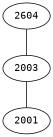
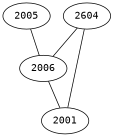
none -> (27, 16)
(27, 68) -> (43, 68)
none -> (76, 68)
